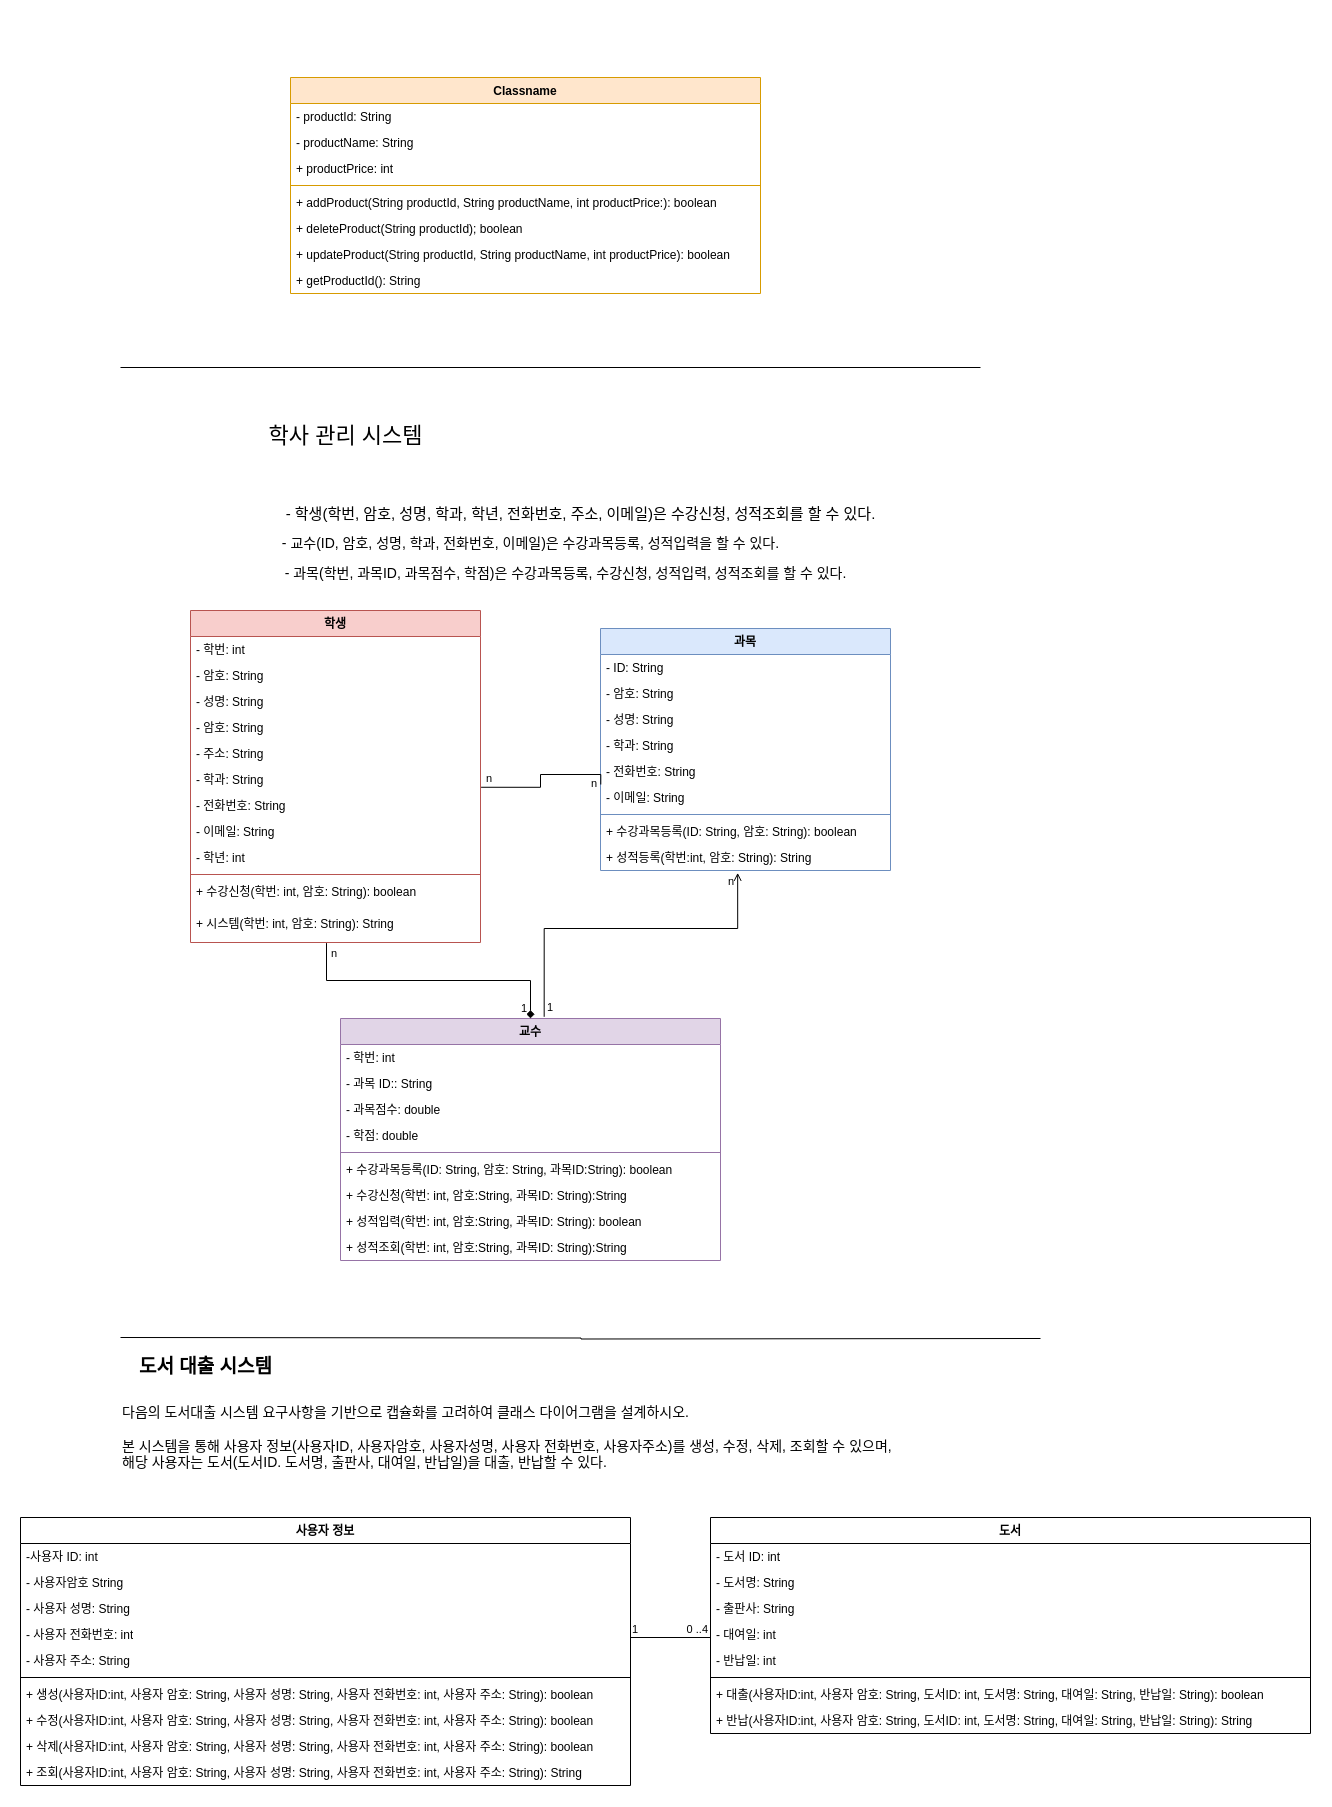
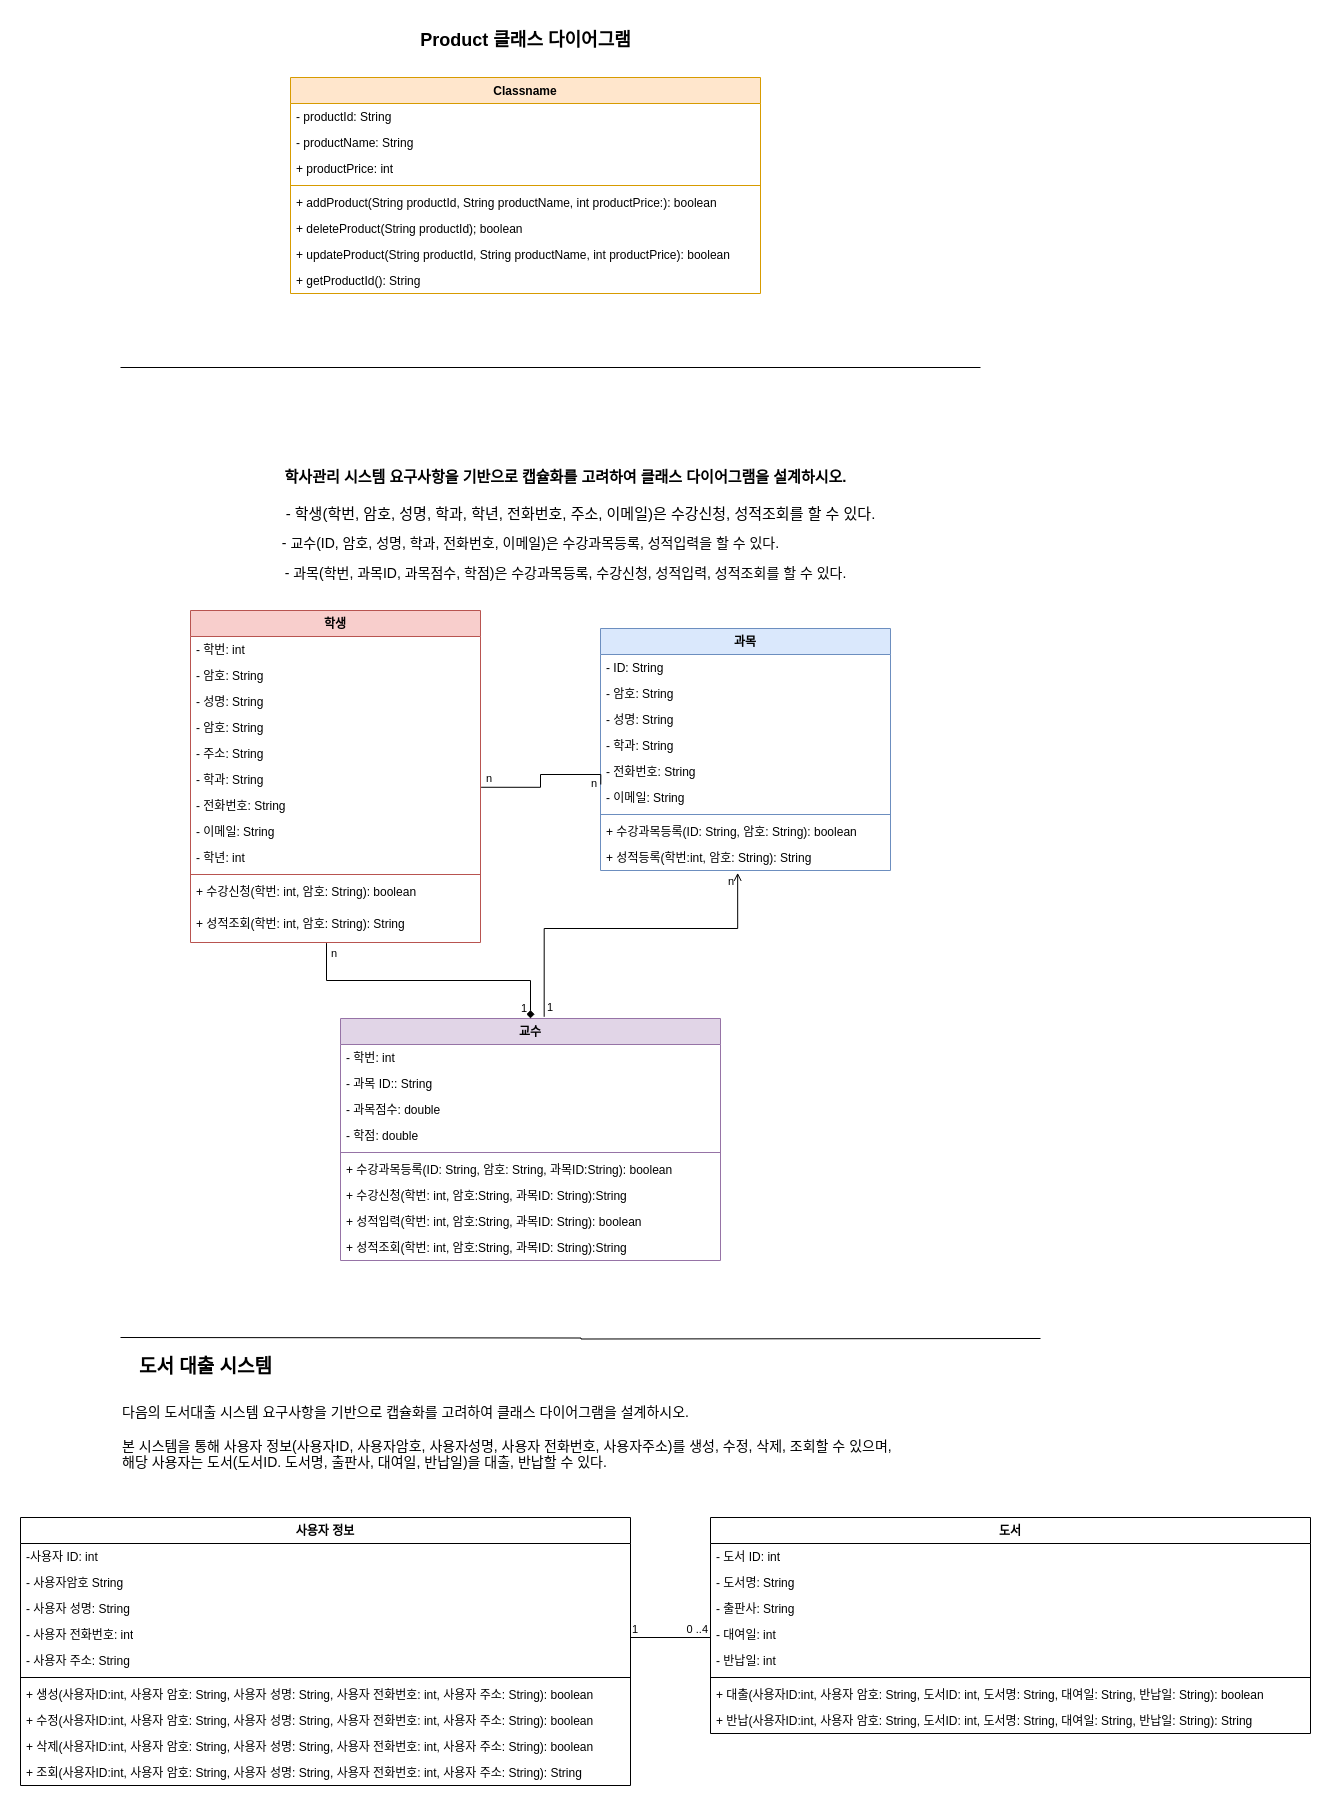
none -> (526, 41)
(346, 437) -> none
none -> (566, 477)
(311, 925) -> (317, 925)
